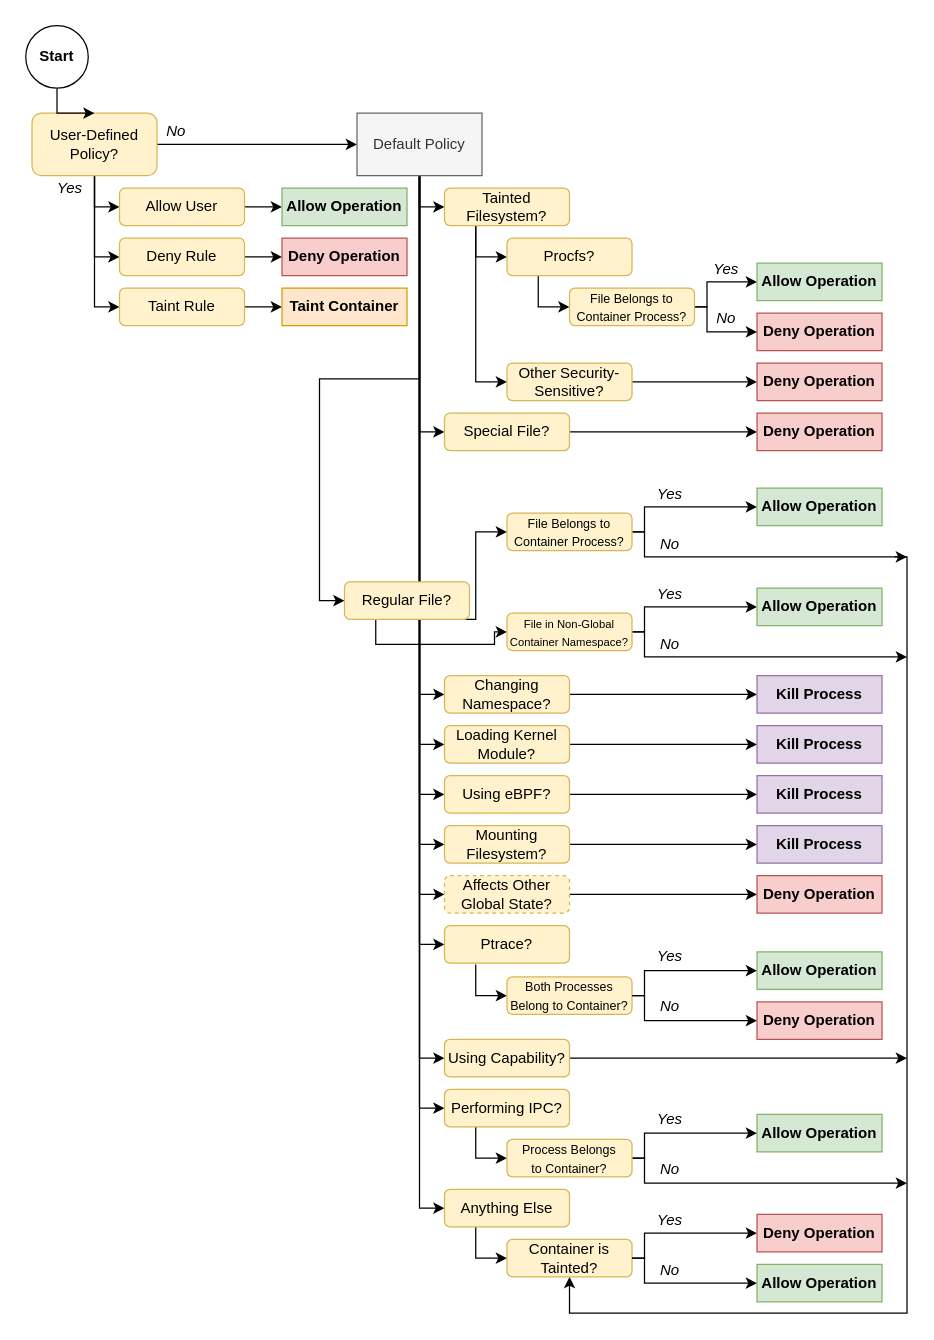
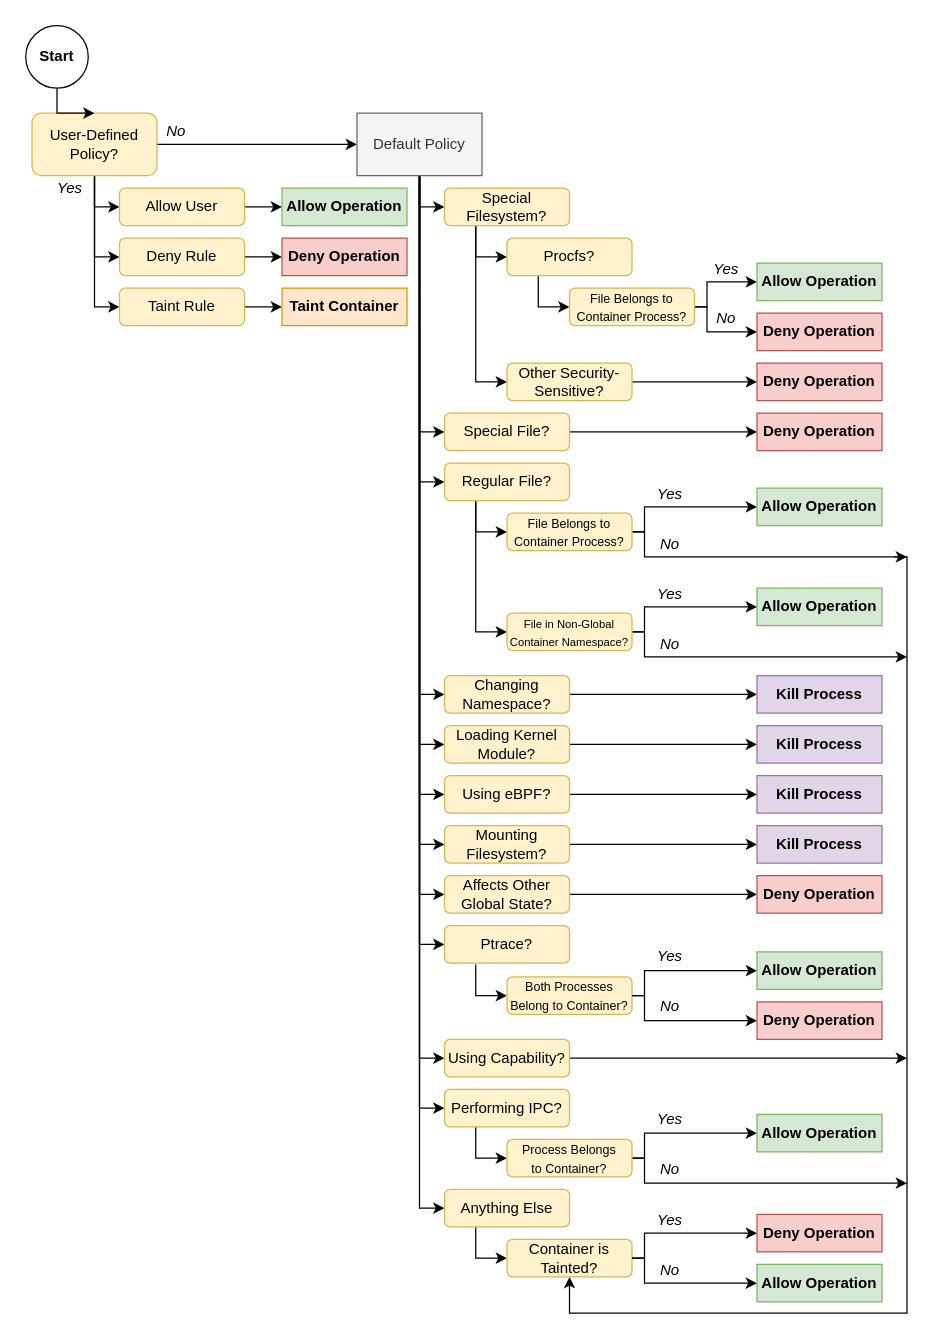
(507, 207) -> (507, 207)
(407, 601) -> (507, 482)
(507, 894) -> (507, 894)
